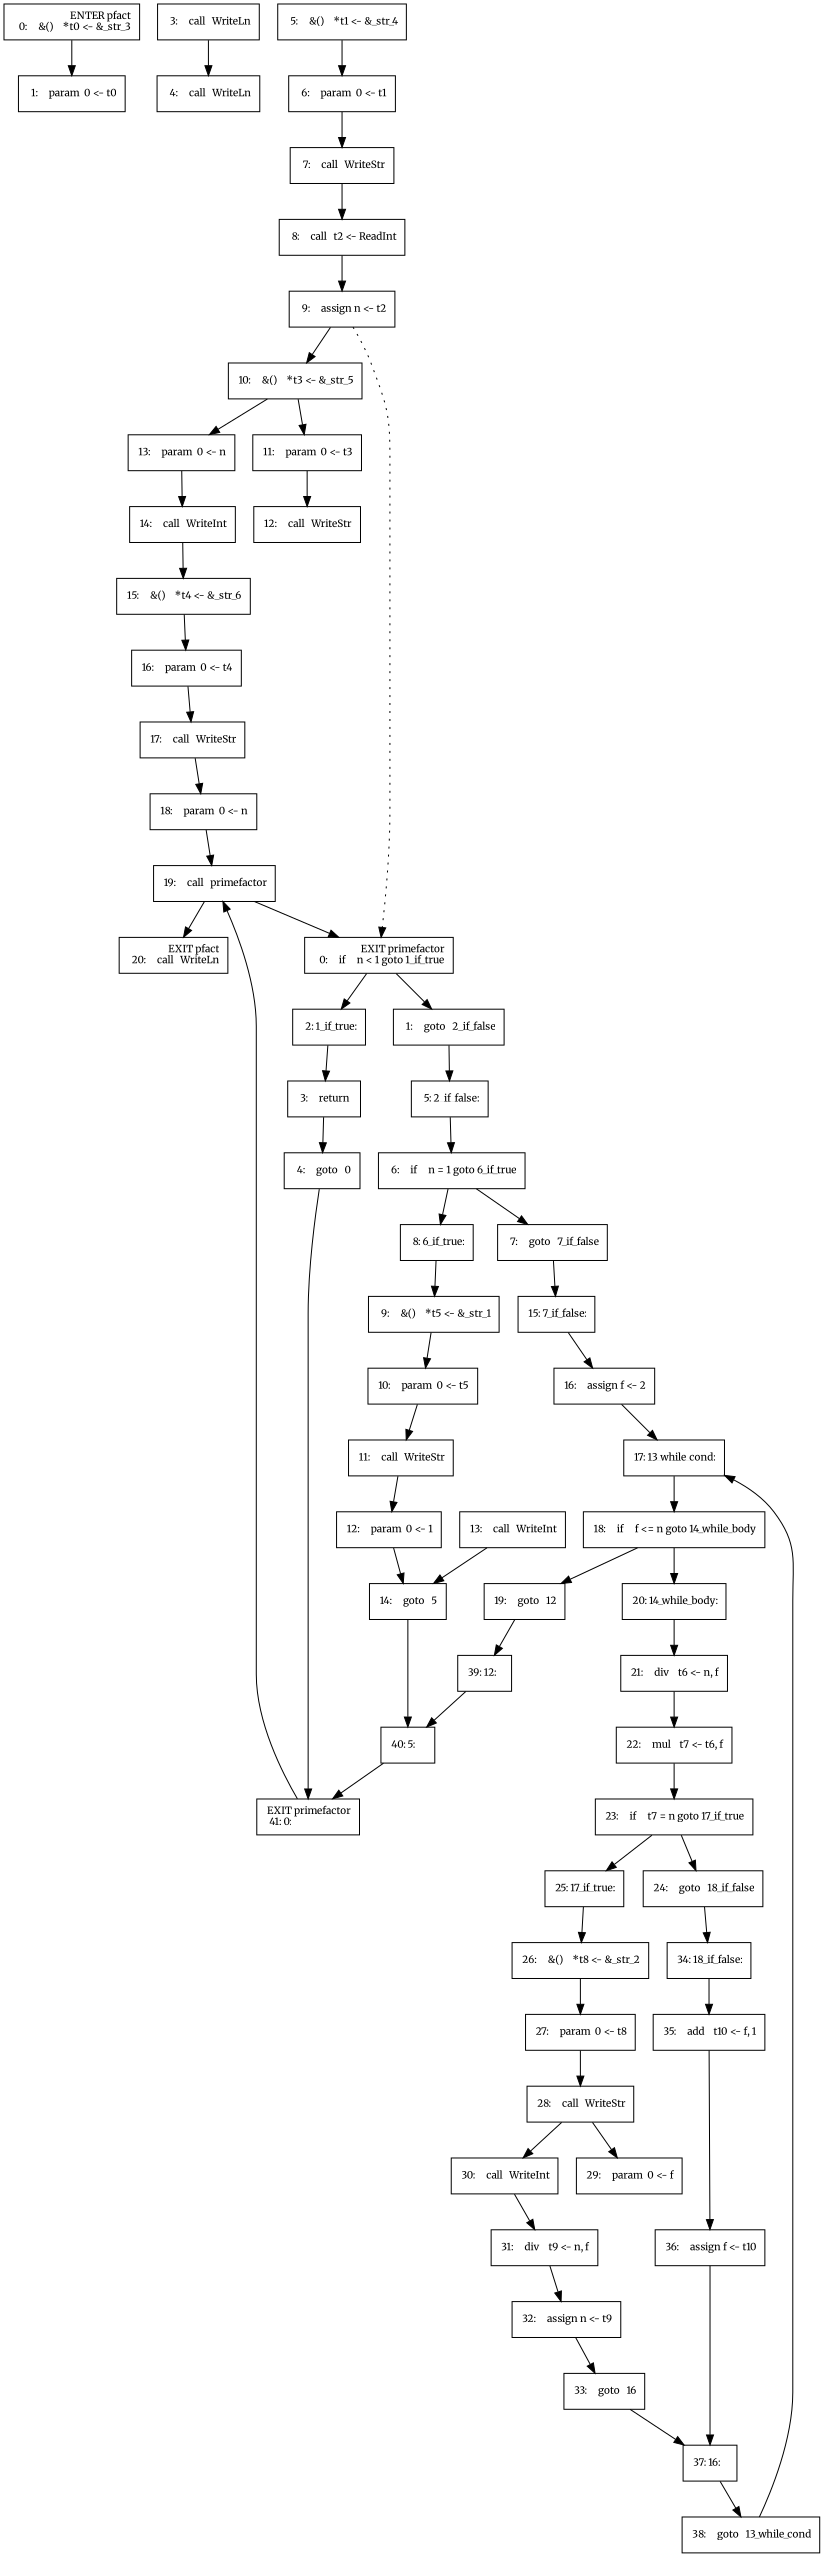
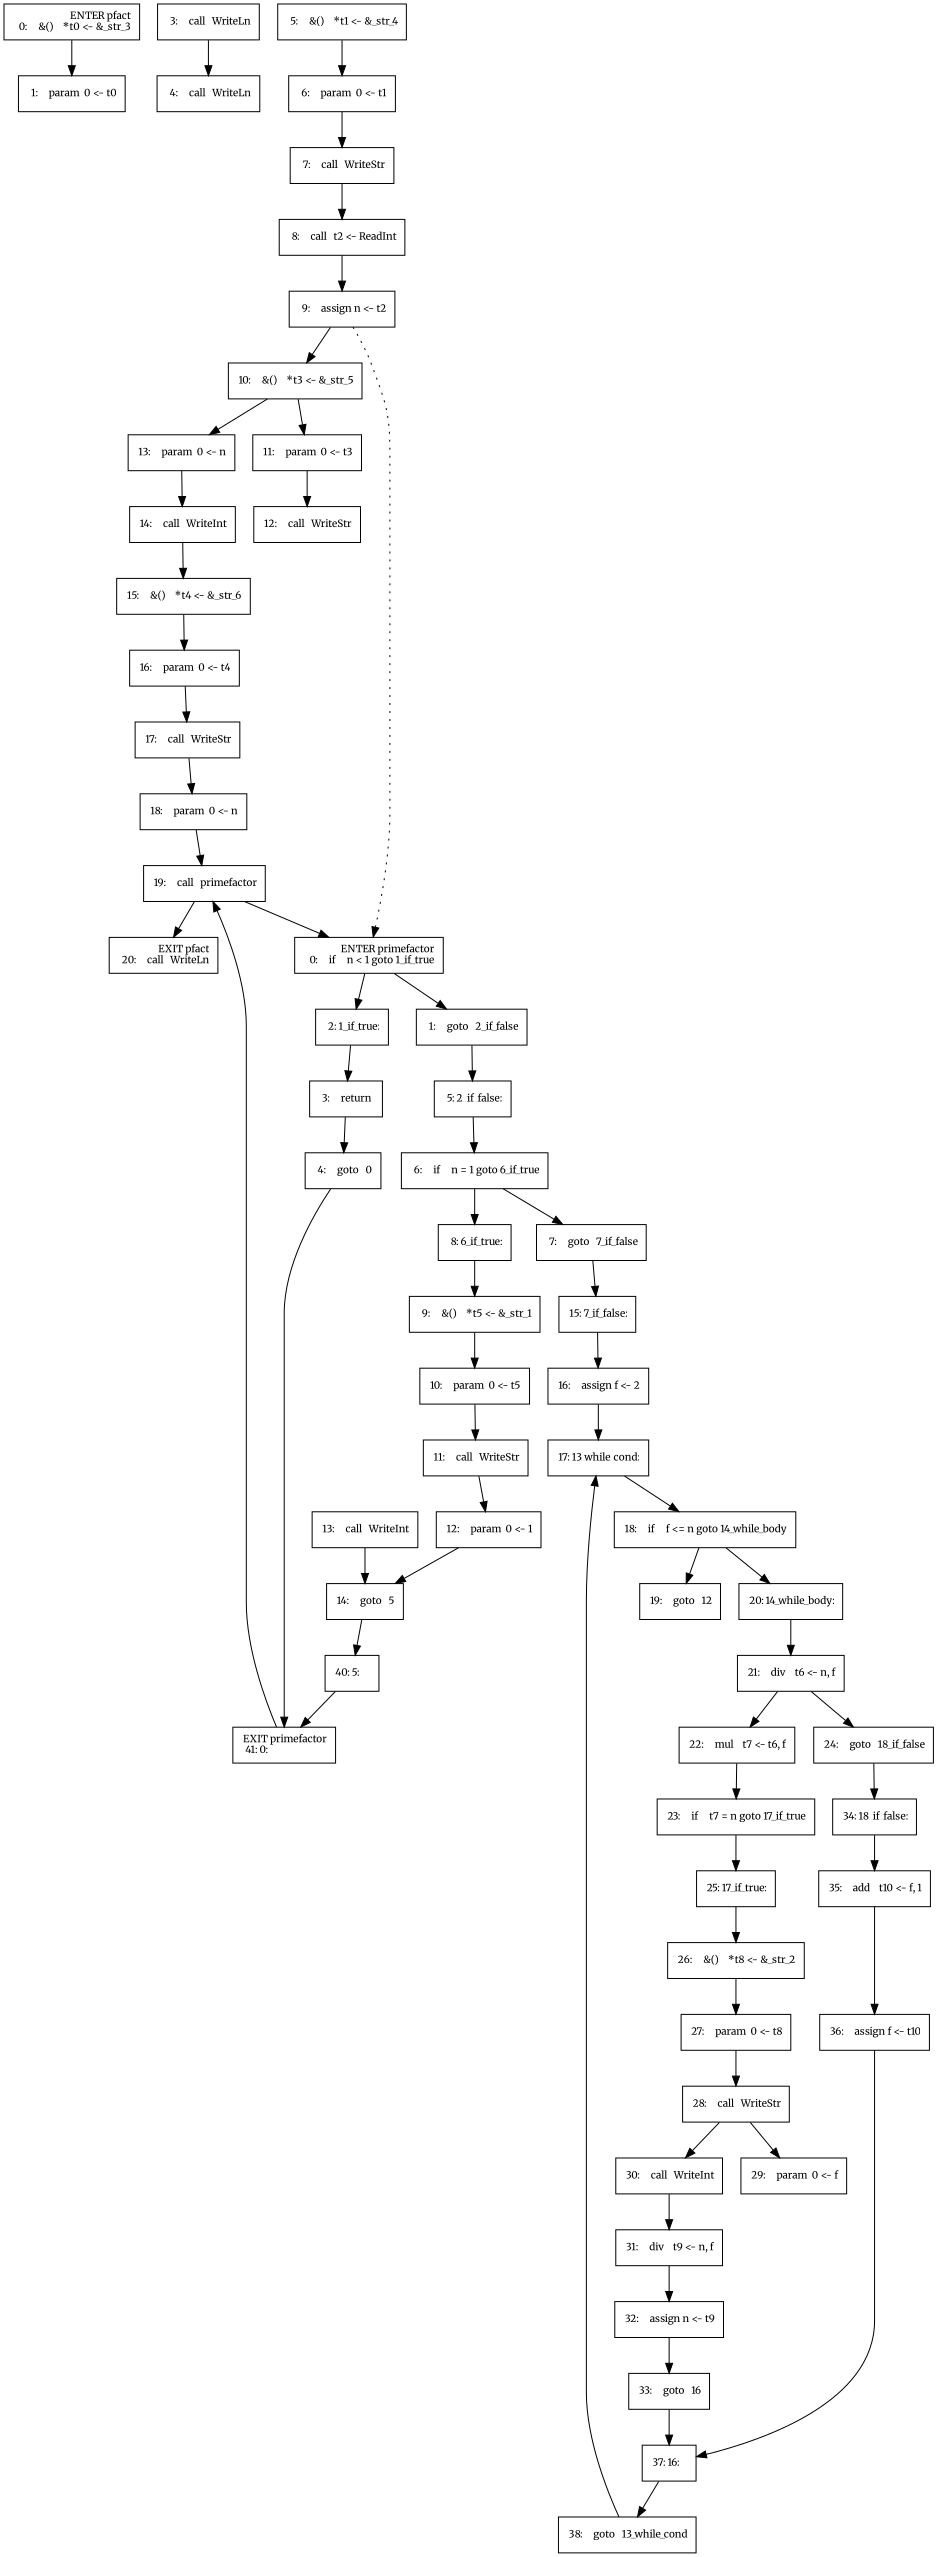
(379, 955) -> (369, 955)
(485, 1673) -> none
(687, 1848) -> (828, 1706)
